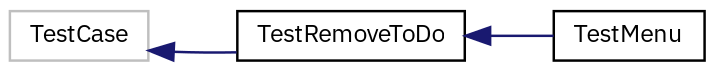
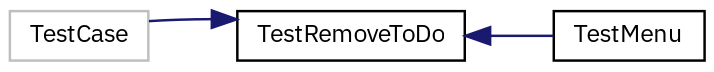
(205, 52) -> (180, 20)
